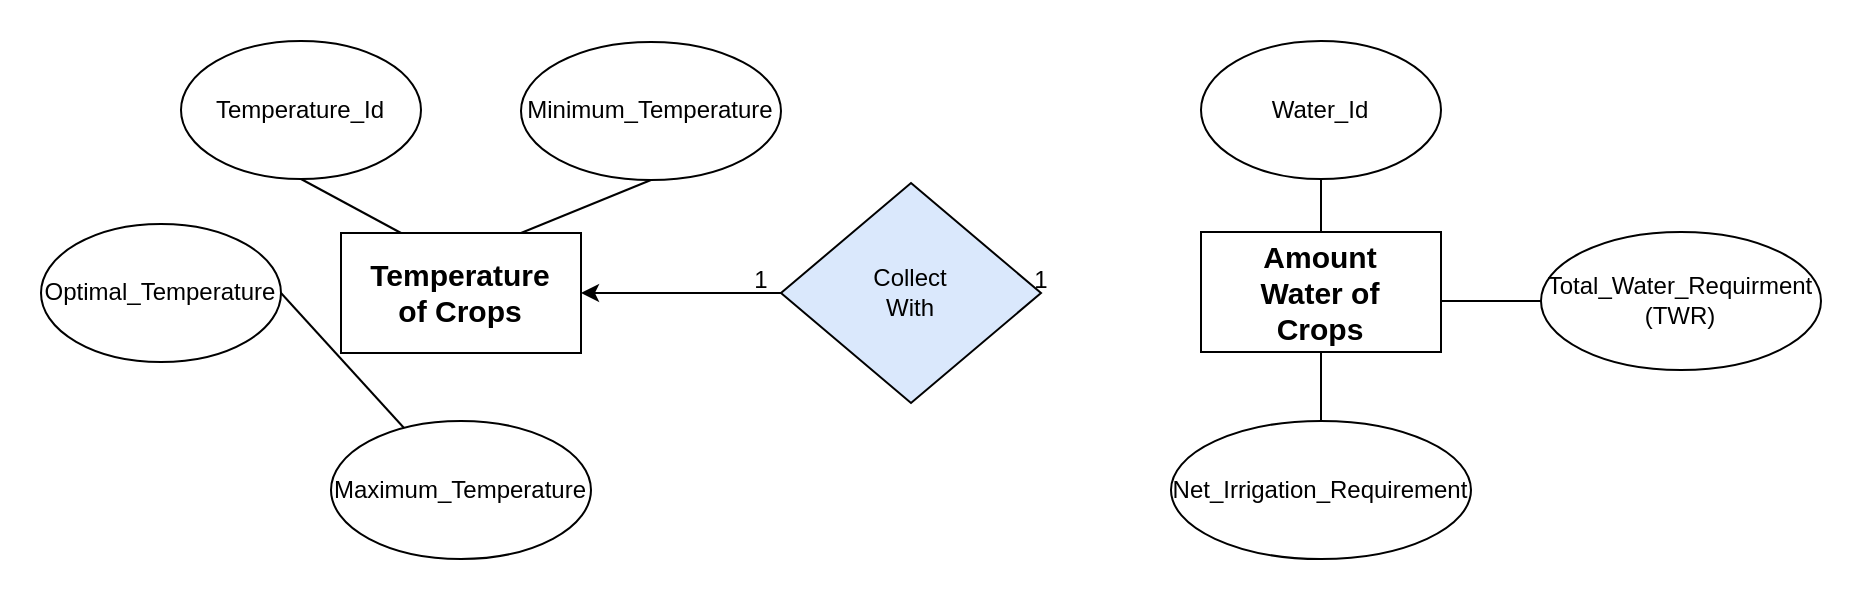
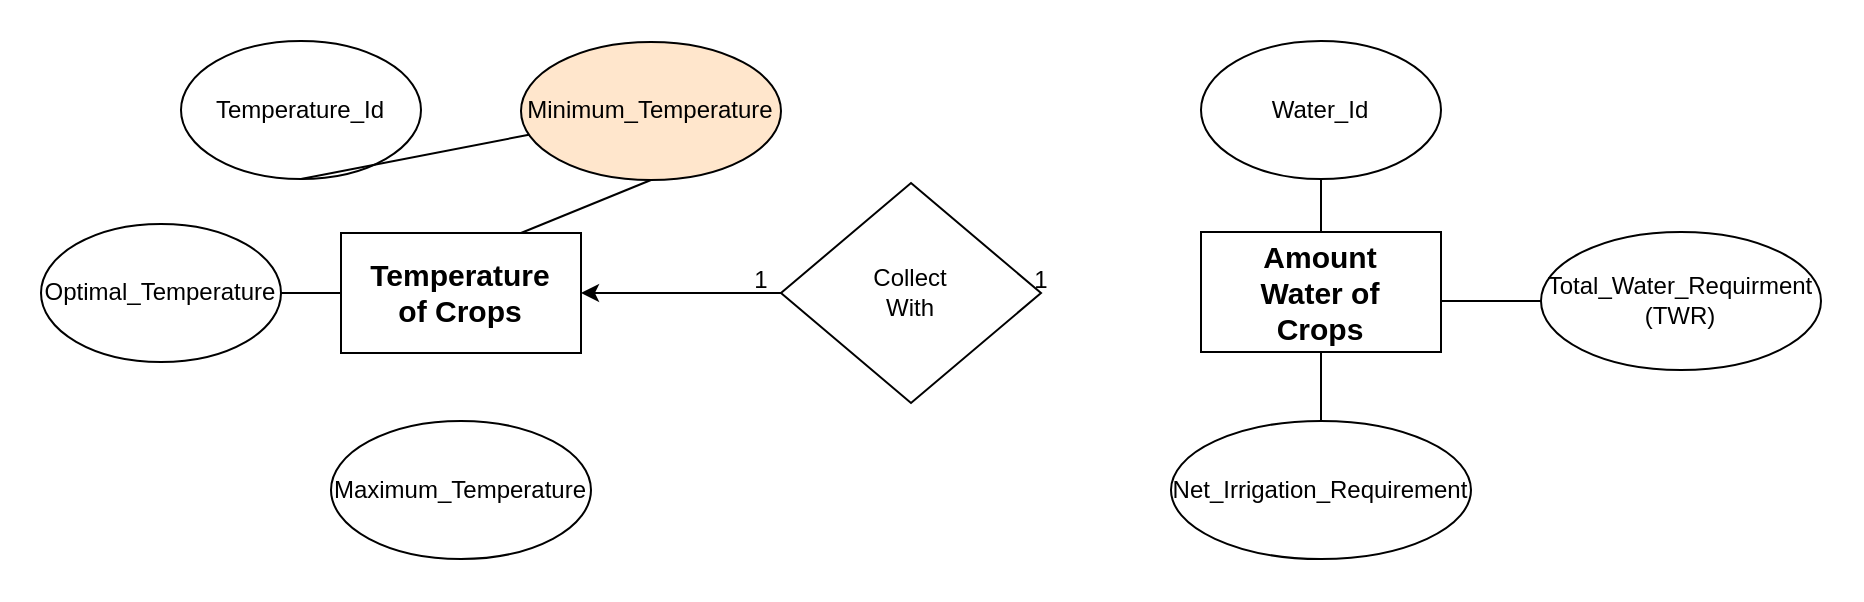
(651, 111) -> (651, 111)
(351, 206) -> (415, 157)
(911, 293) -> (911, 293)
(343, 360) -> (311, 293)
